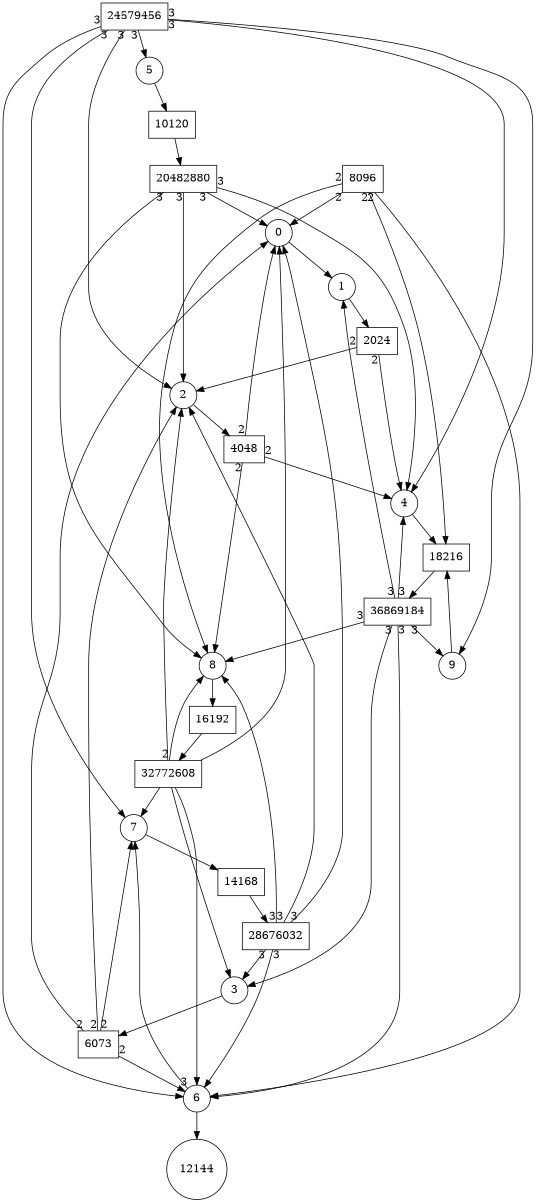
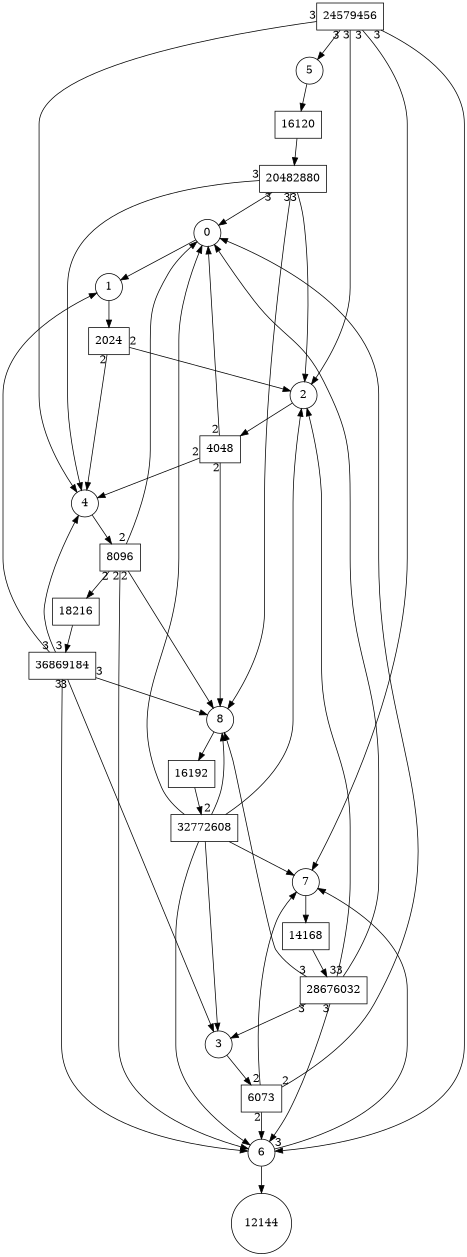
(172, 125) -> (298, 125)
(422, 526) -> (100, 526)
(452, 666) -> none
(89, 714) -> none
